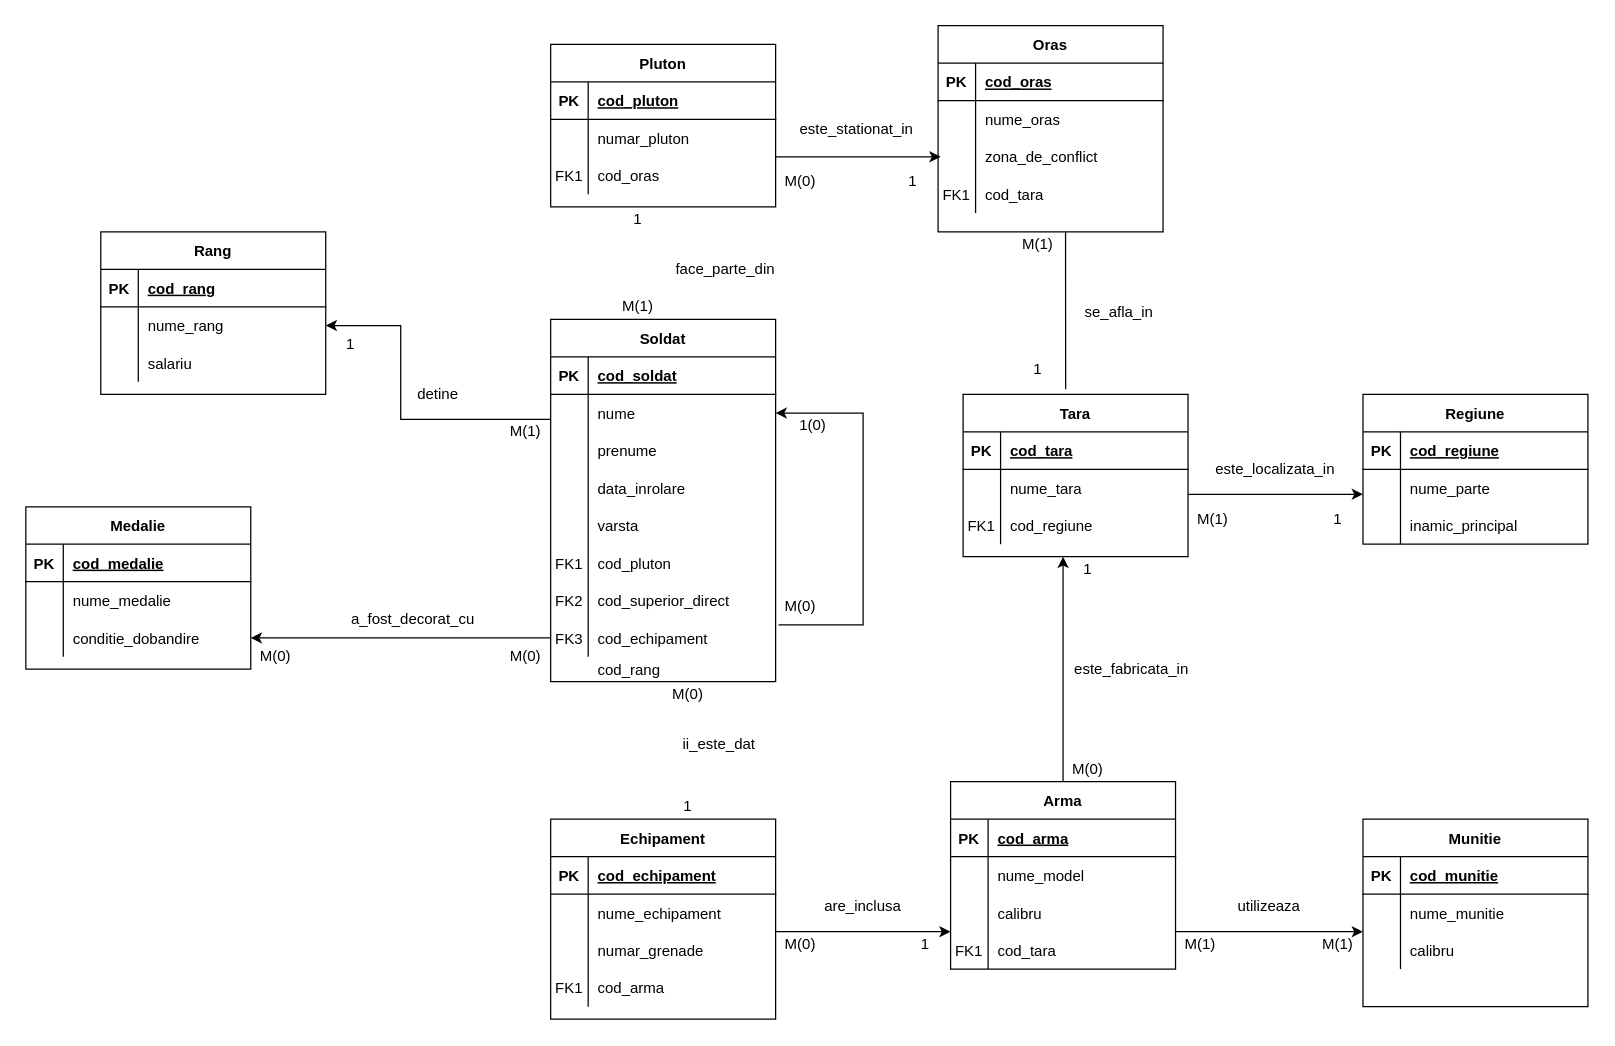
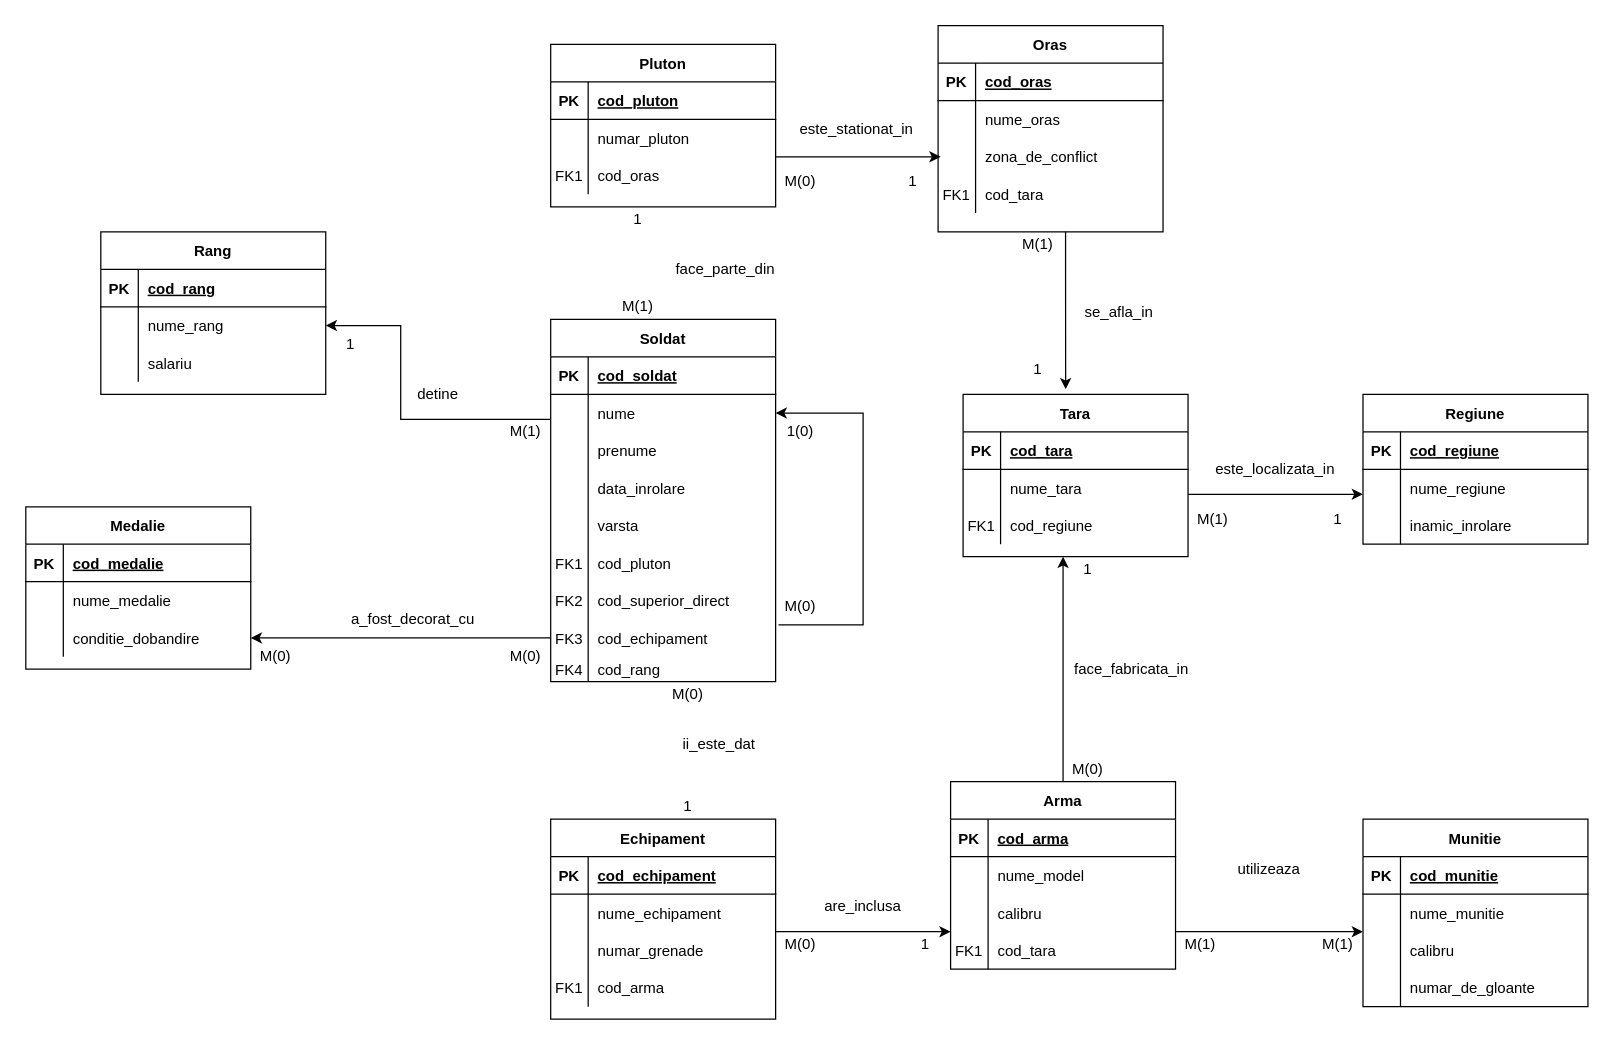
(1066, 382) -> (1066, 379)
(813, 426) -> (801, 432)
(1452, 489) -> (1458, 489)
(1467, 526) -> (1465, 526)
none -> (569, 669)
(1132, 669) -> (1132, 669)
(1269, 907) -> (1269, 869)
none -> (1494, 988)
